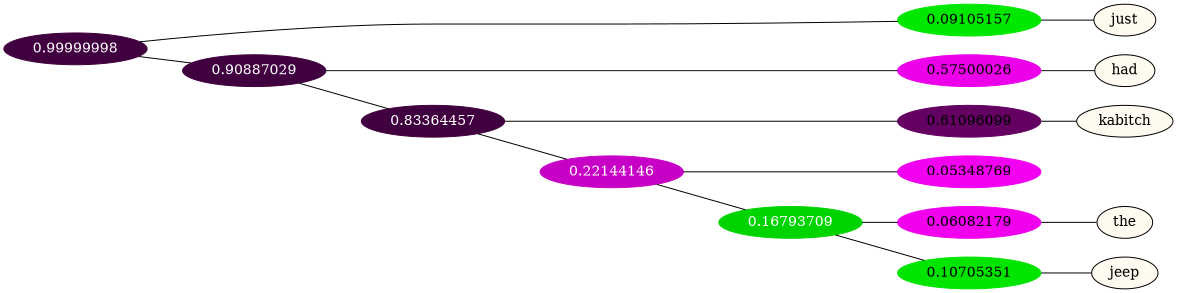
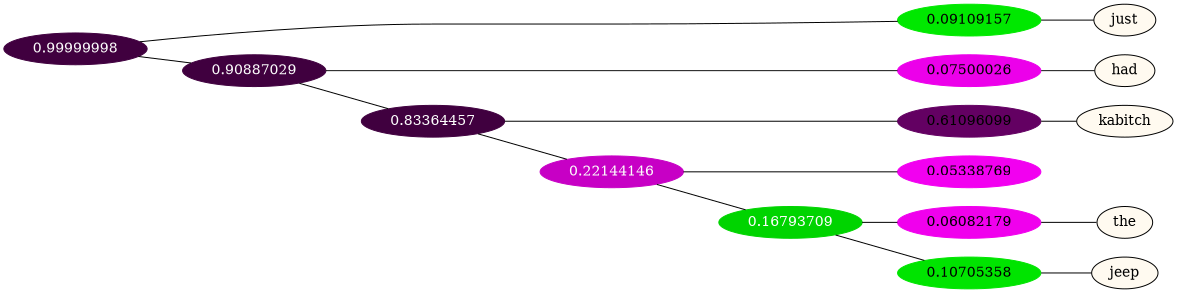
(969, 20) -> (969, 20)
(969, 71) -> (969, 71)
(969, 172) -> (969, 172)
(969, 273) -> (969, 273)
